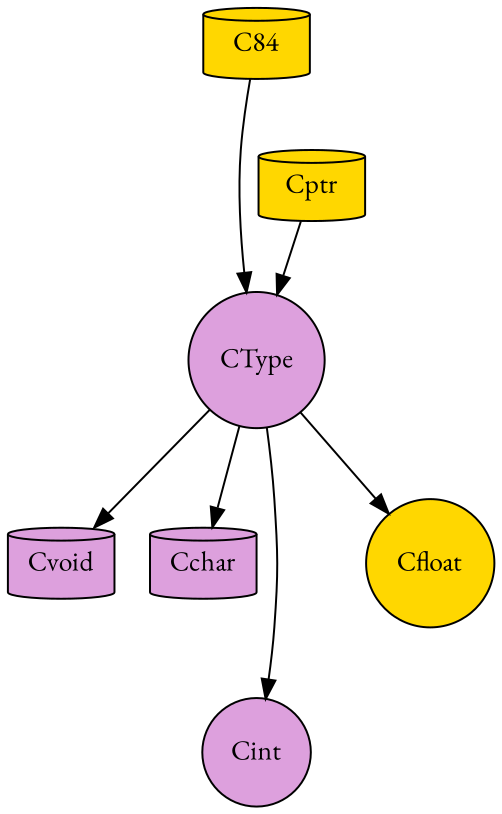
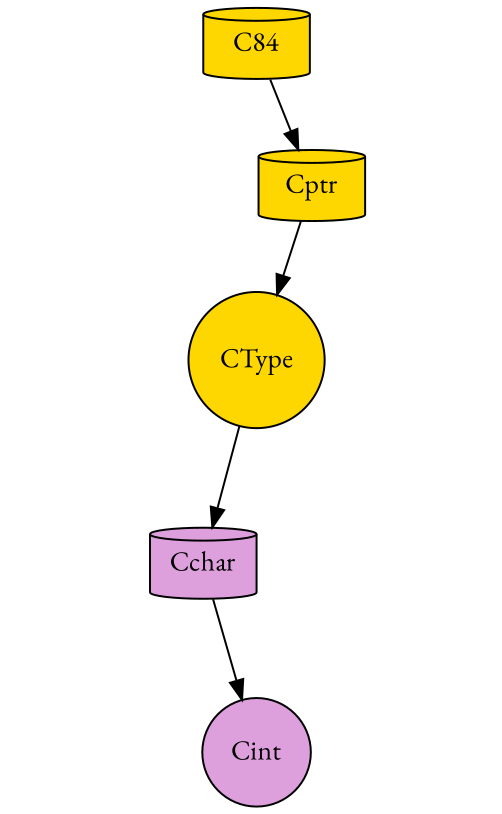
(240, 176) -> (281, 105)
(257, 360) -> (257, 360)
(277, 553) -> (225, 640)
(61, 563) -> none
(430, 563) -> none
